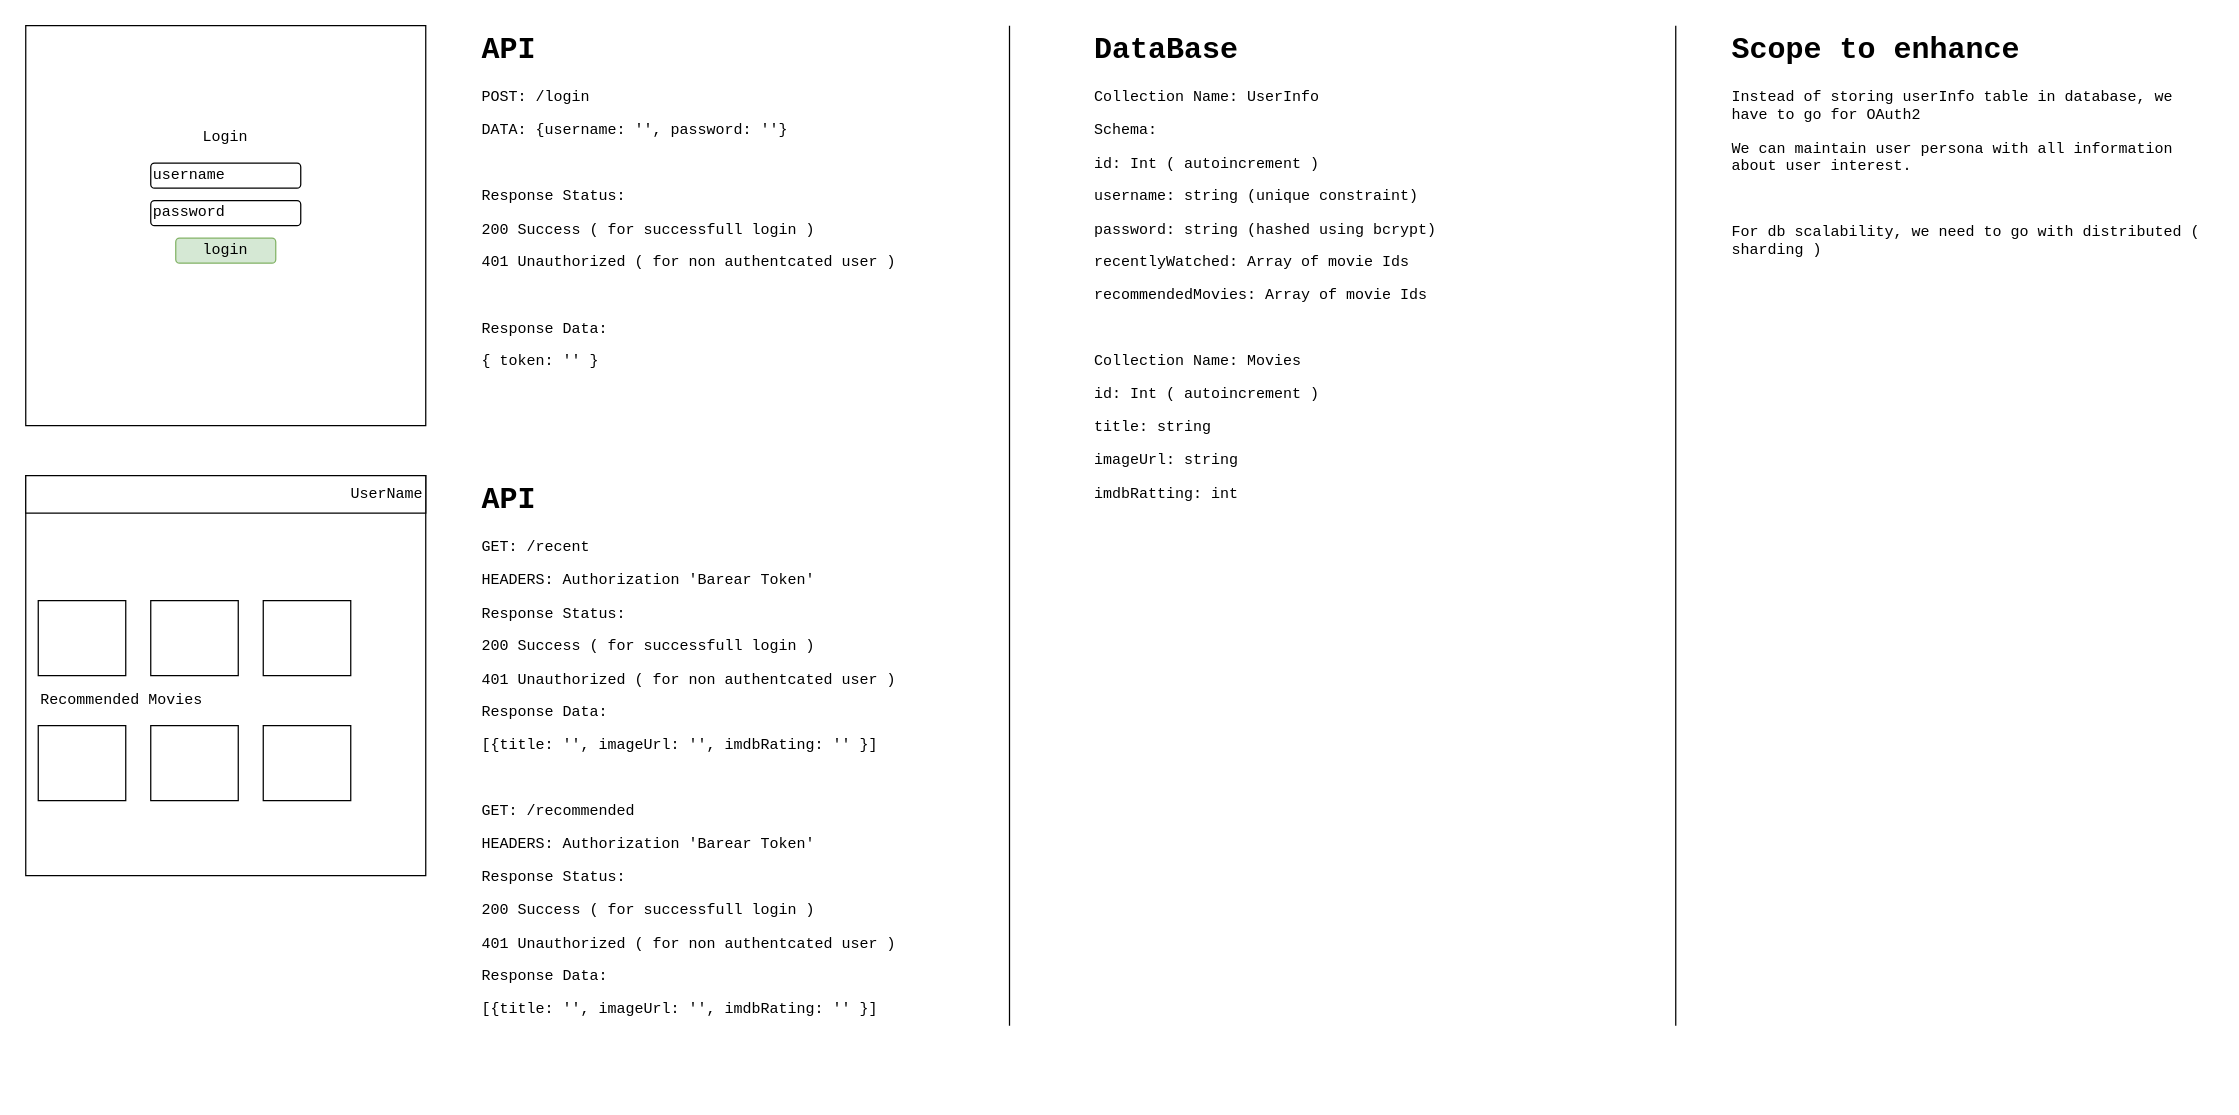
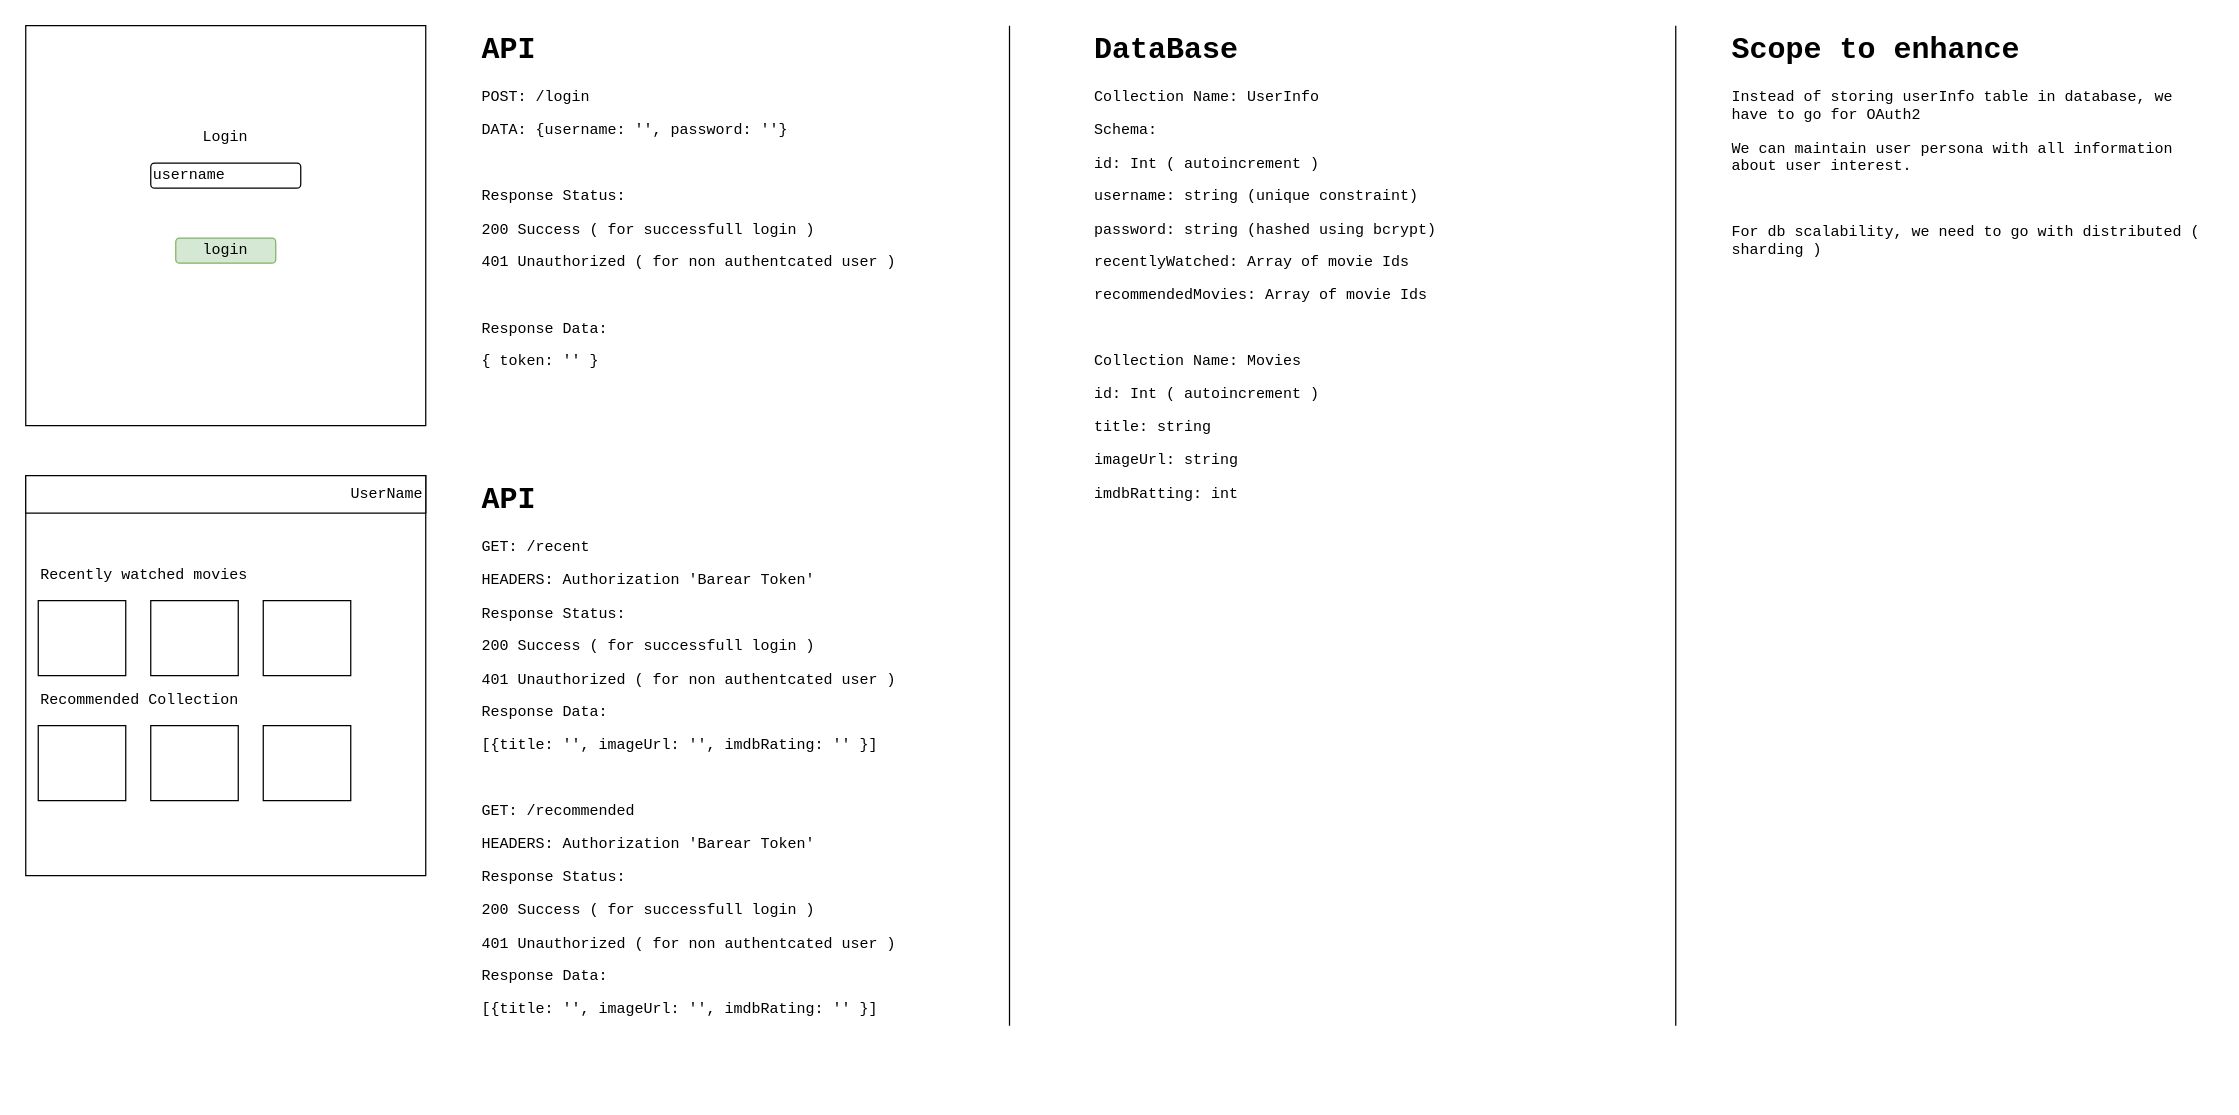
(226, 213) -> none
none -> (151, 576)
(112, 701) -> (125, 701)
